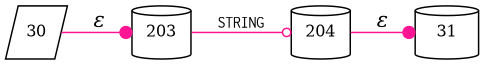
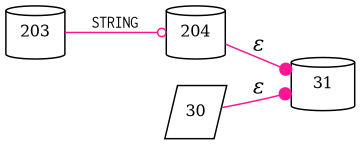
(91, 32) -> (250, 102)
